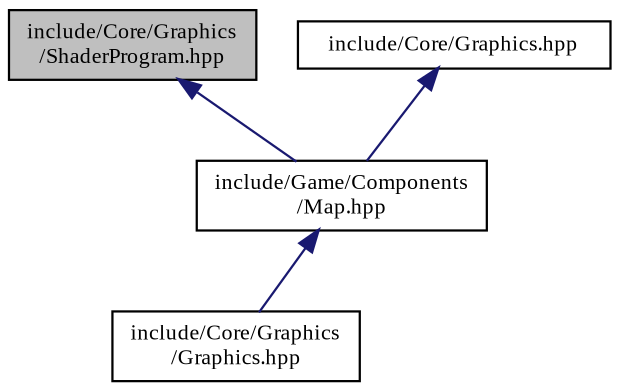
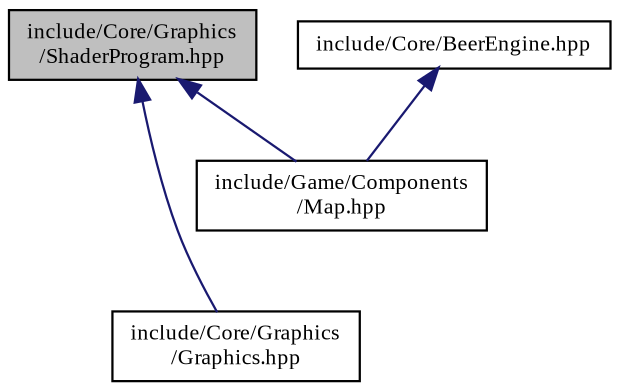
(454, 45) -> (454, 45)
(282, 280) -> (171, 210)
